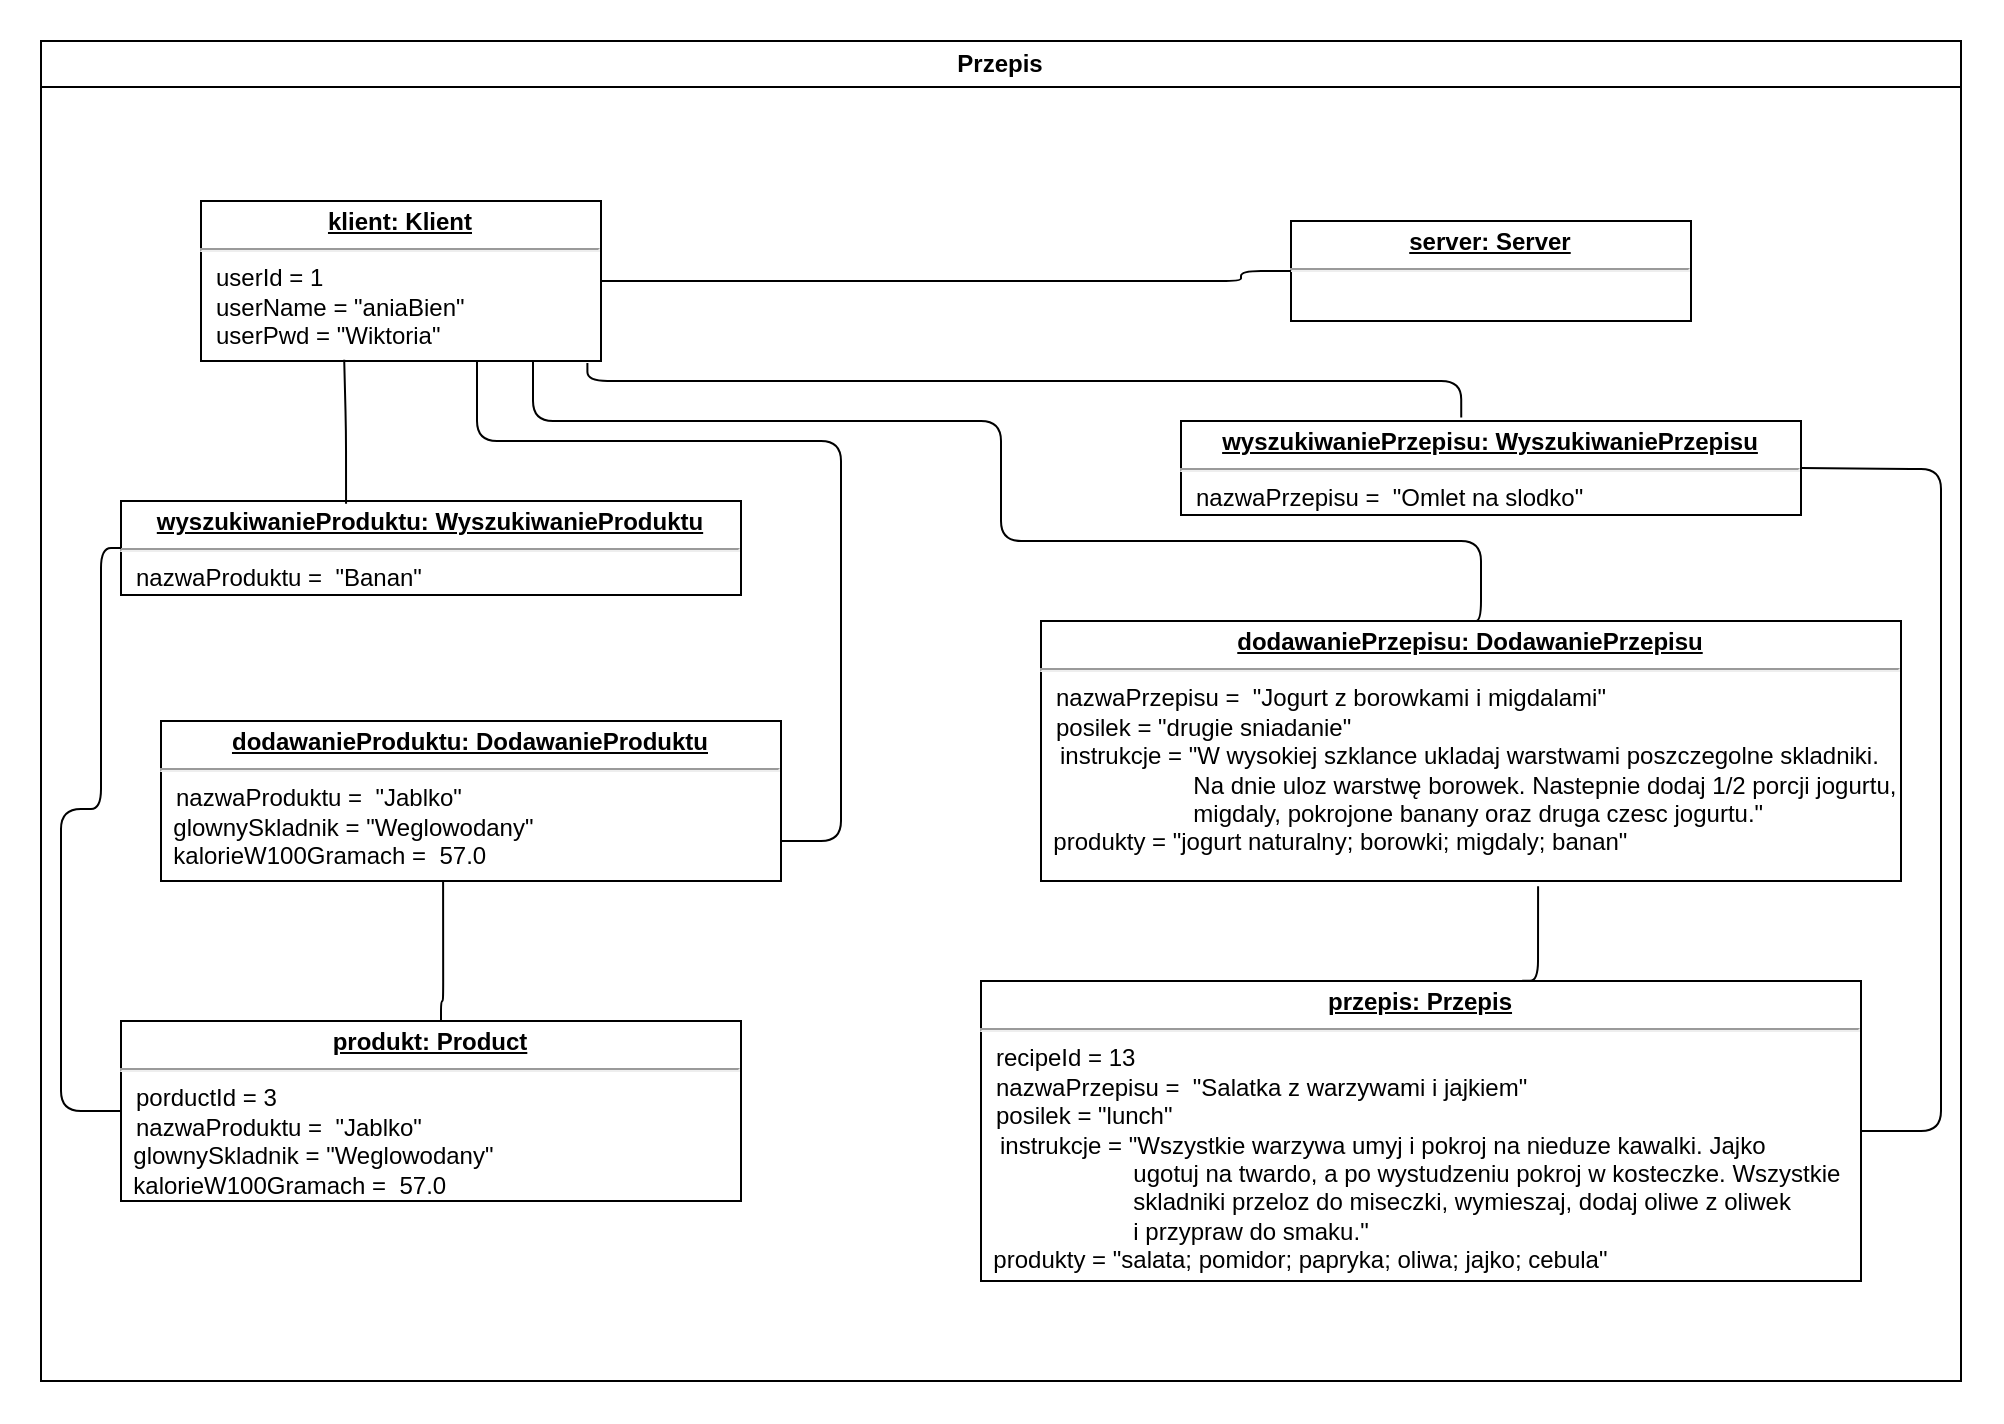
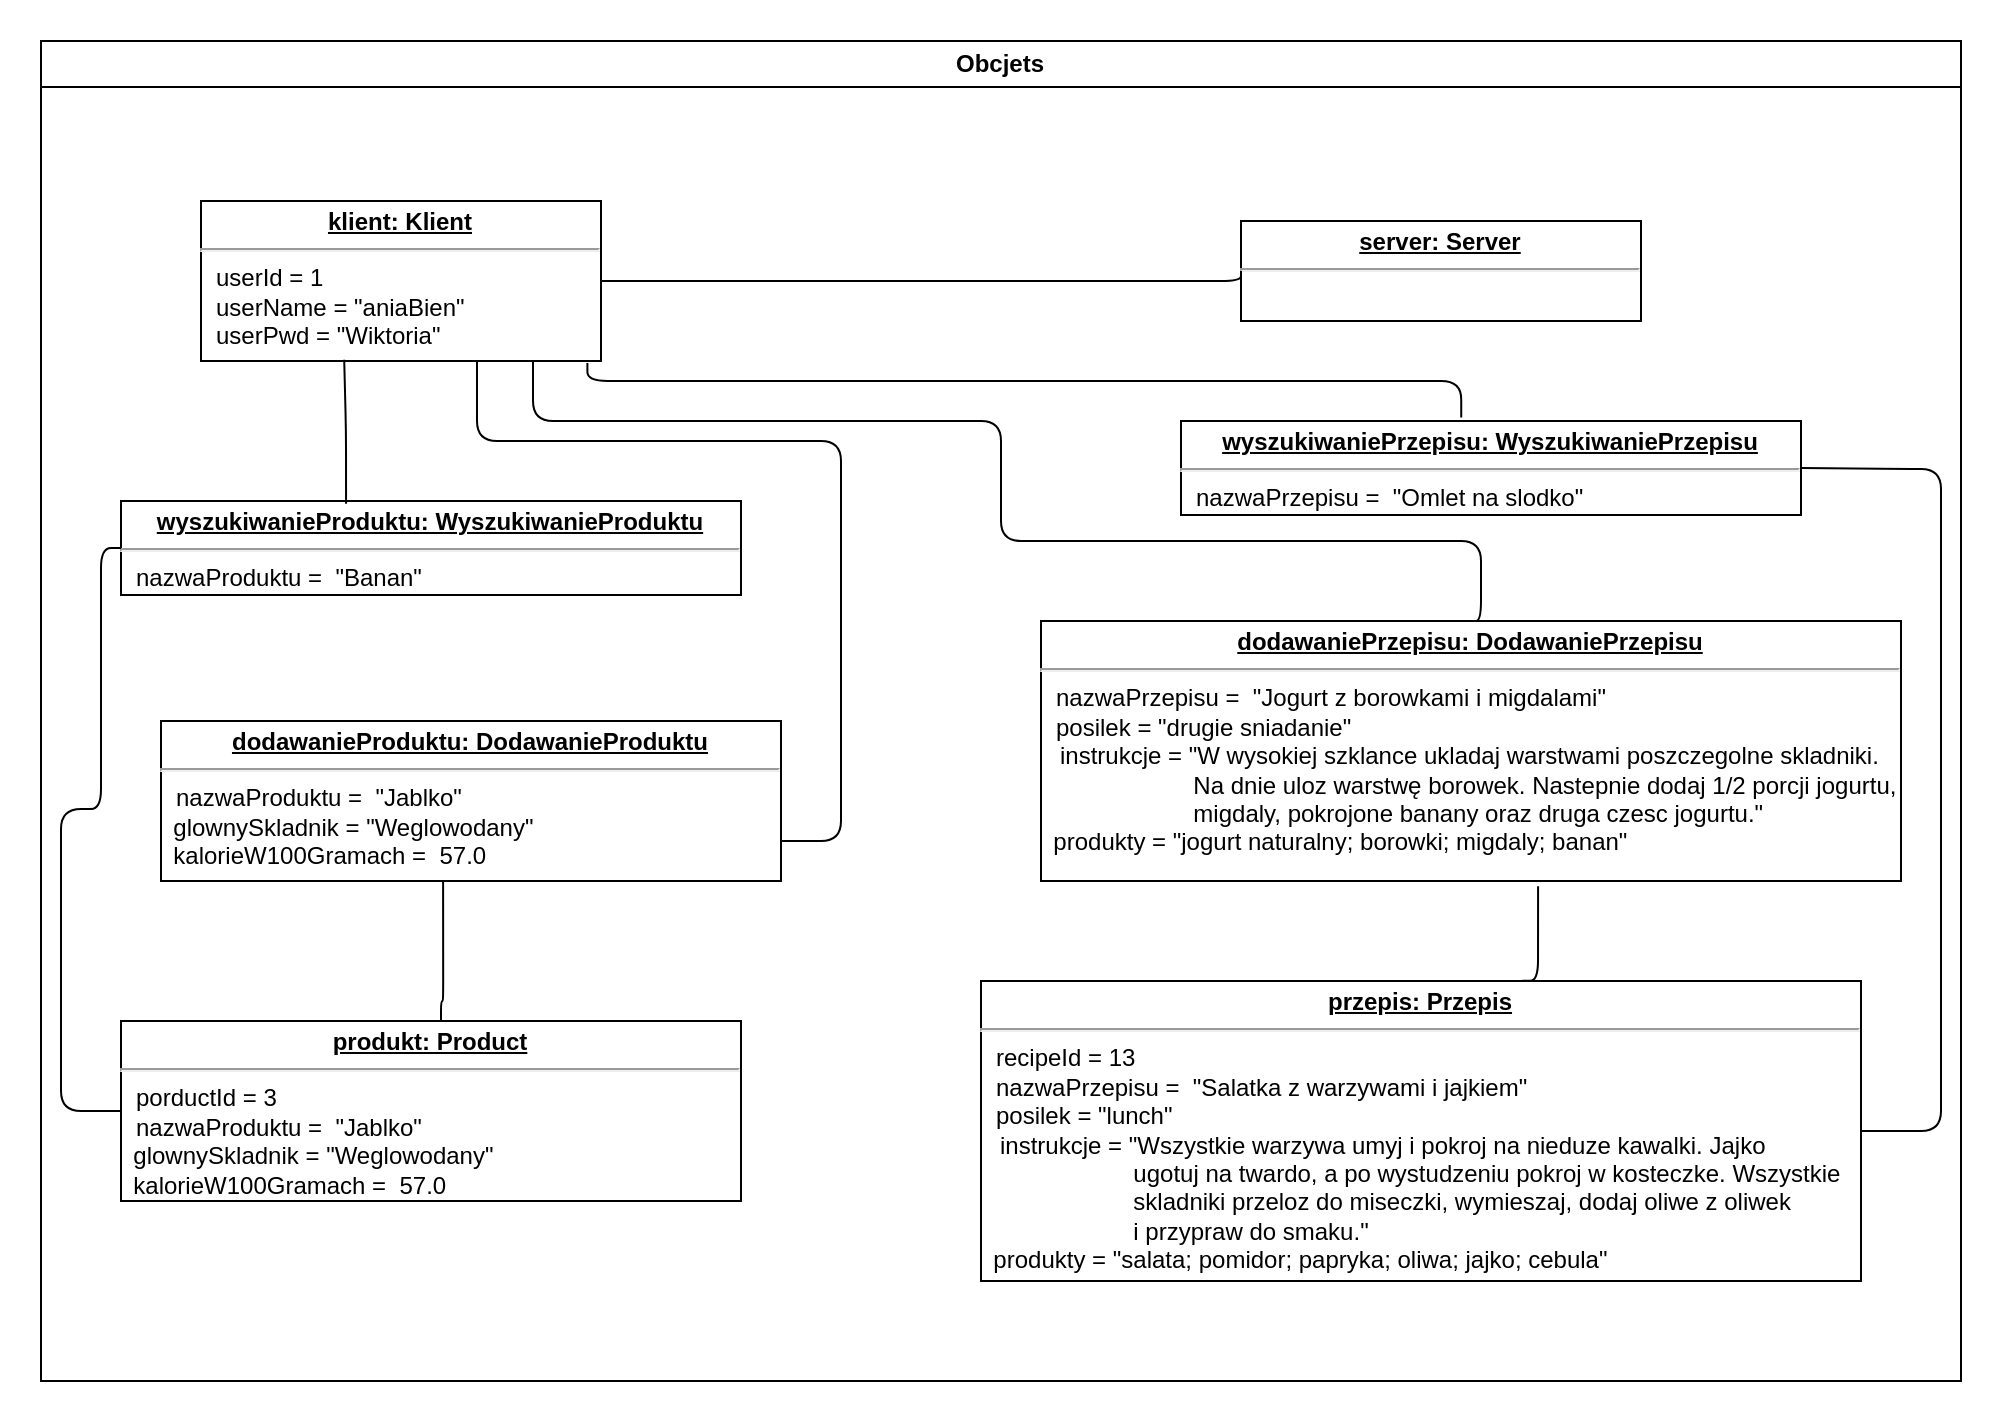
(1001, 65) -> (1001, 65)
(1491, 271) -> (1441, 271)
